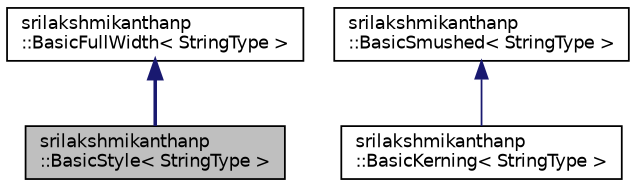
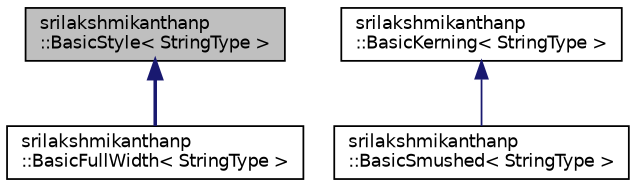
(155, 103) -> (155, 103)
(482, 103) -> (482, 103)
